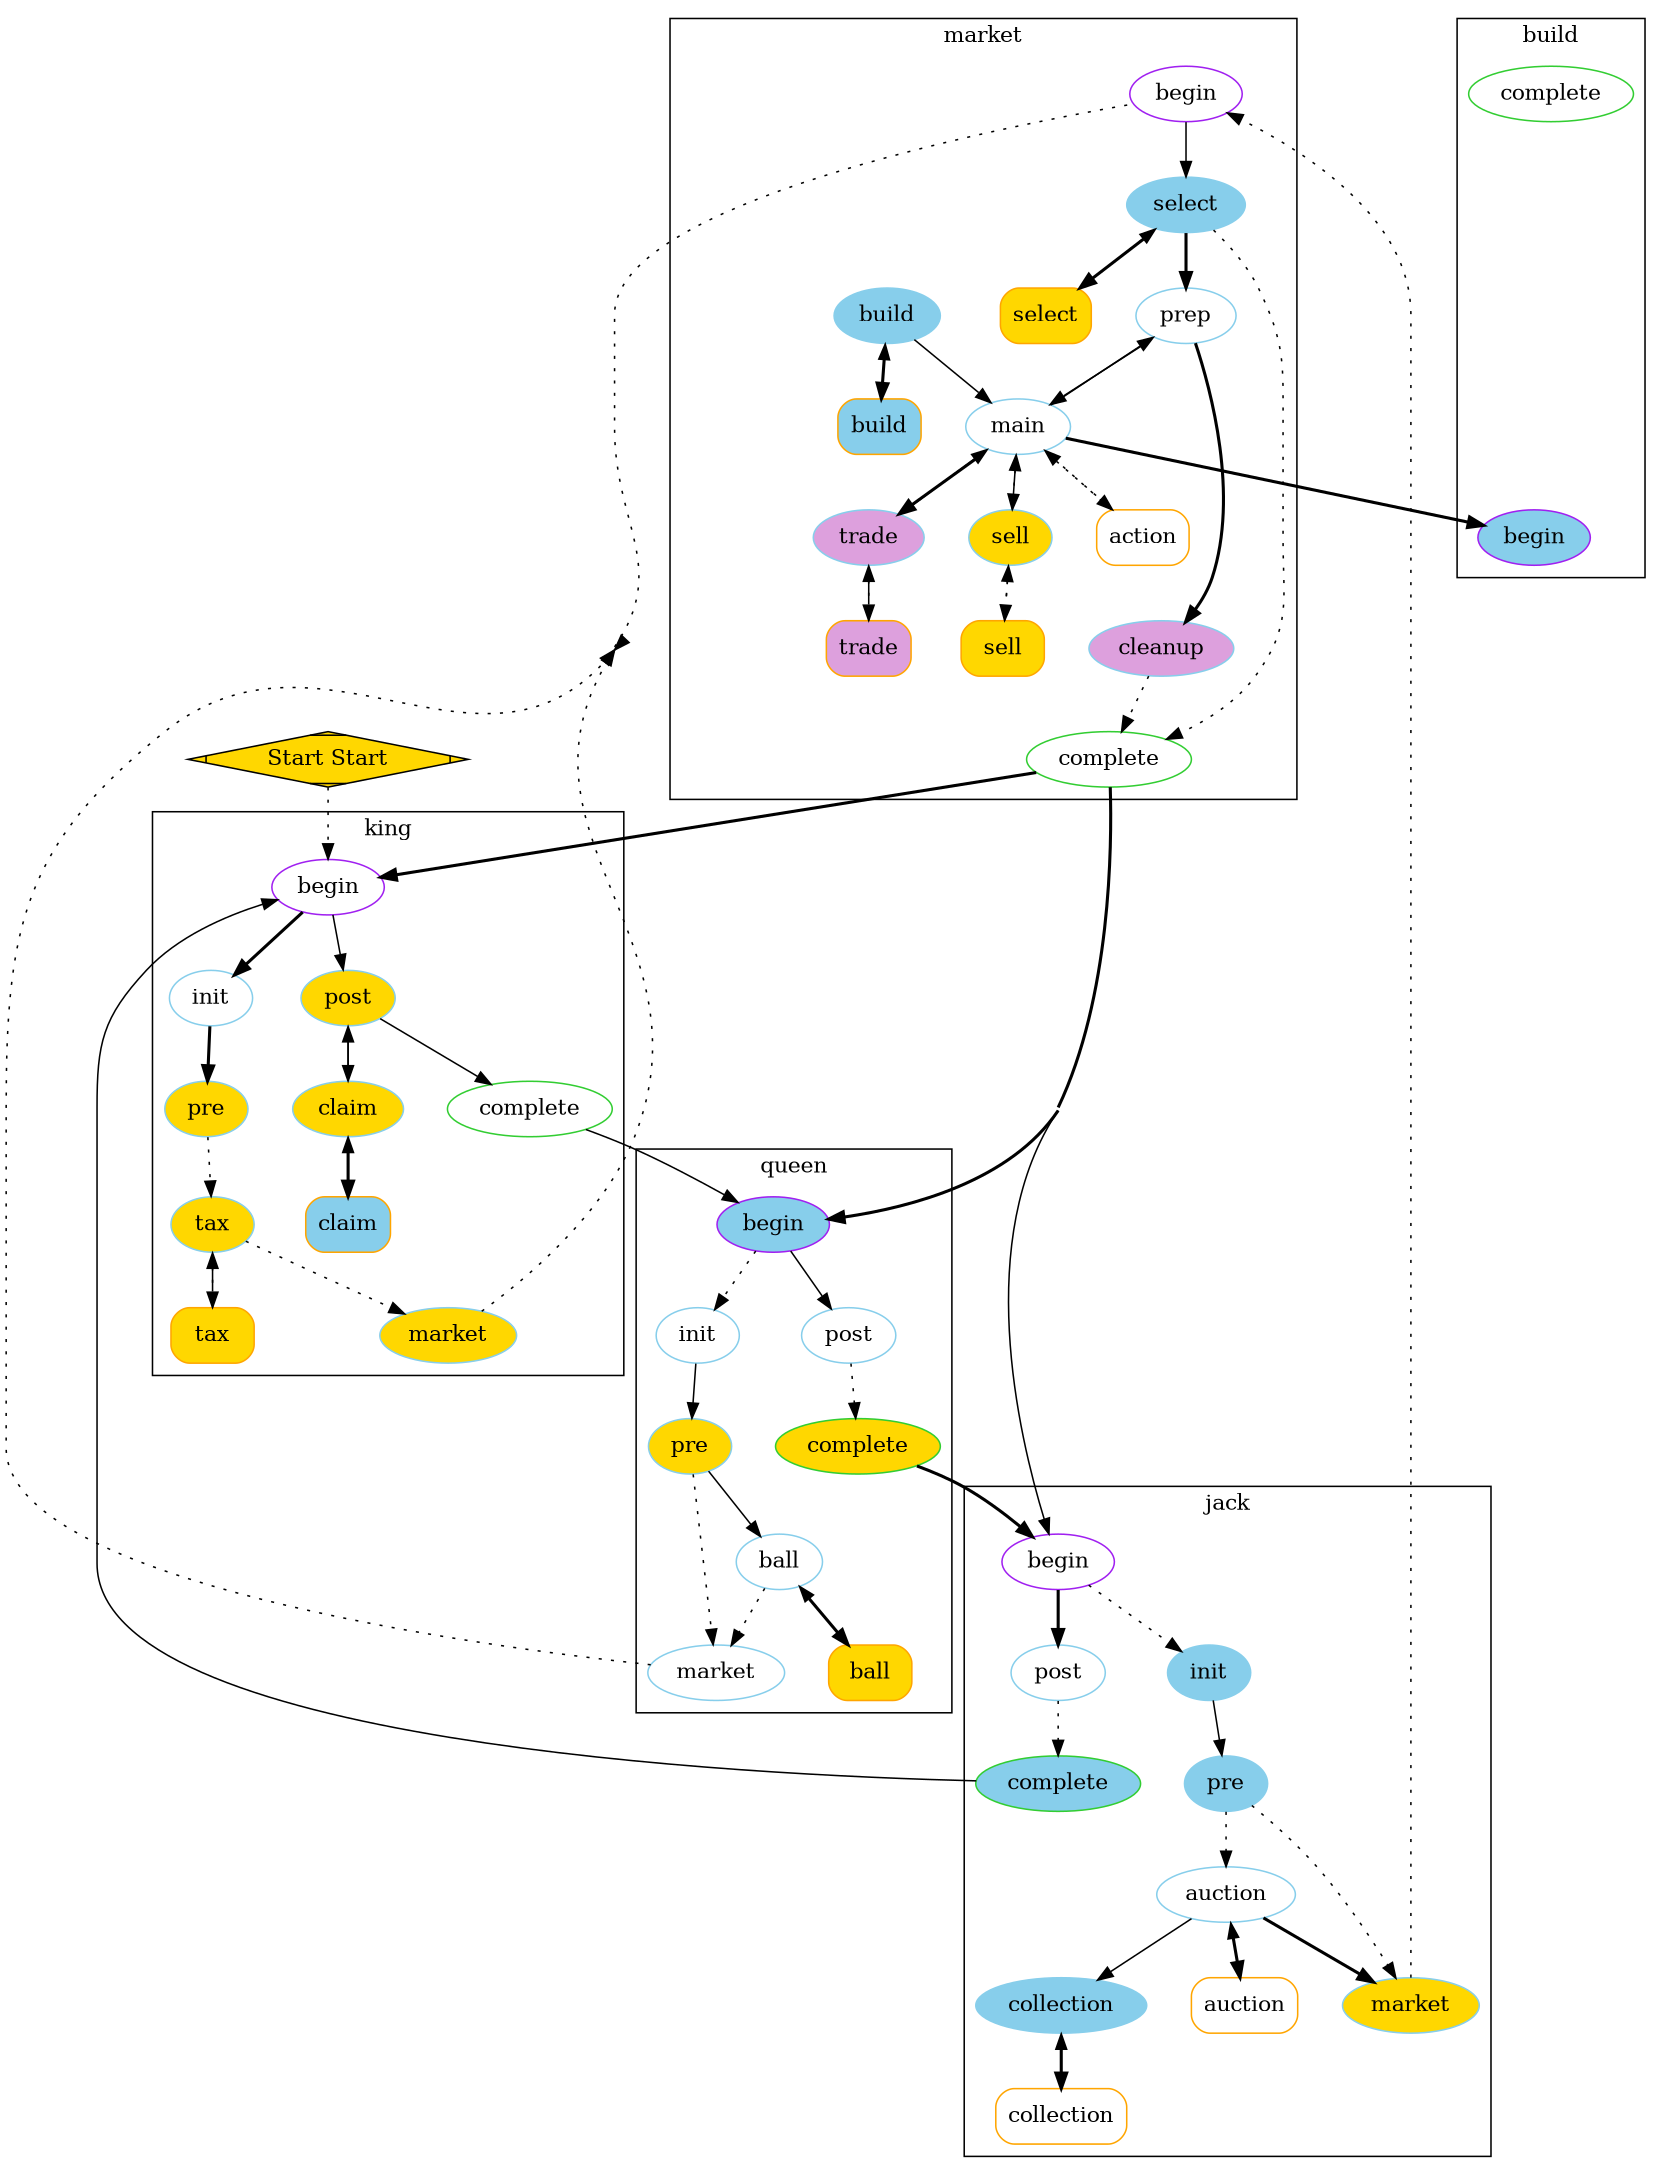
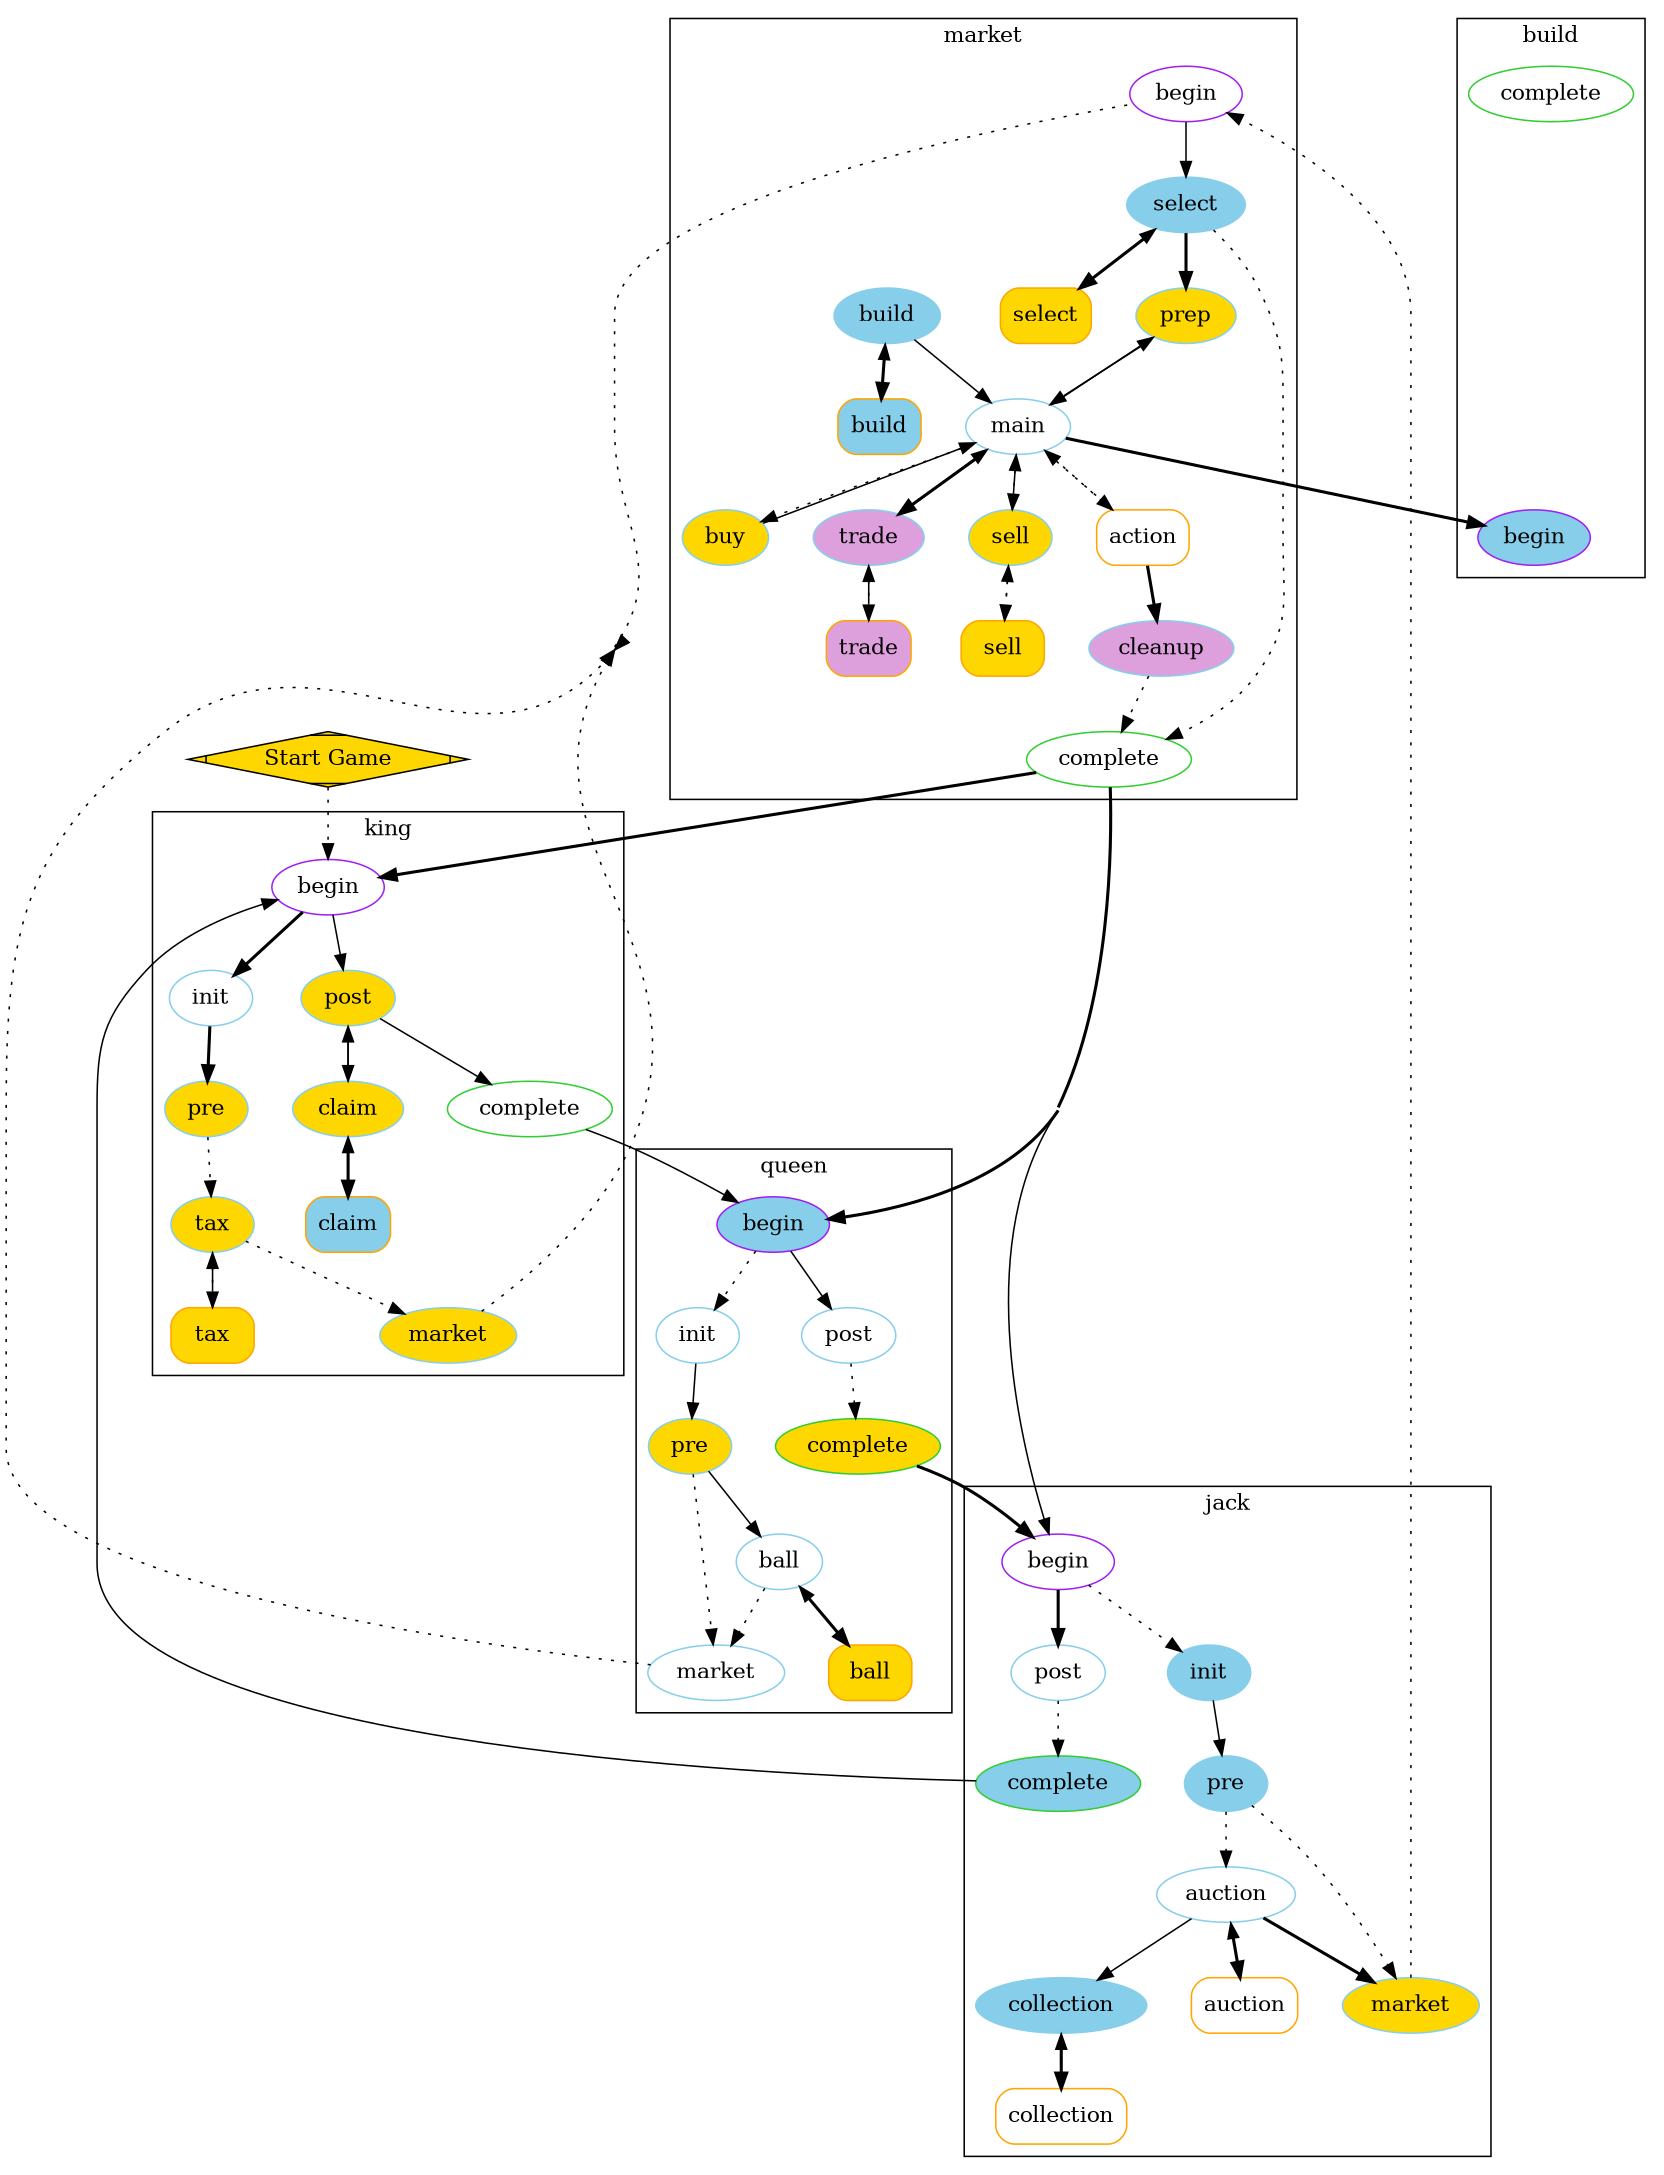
(1186, 316) -> (1186, 316)
(1223, 484) -> (1151, 585)
none -> (725, 538)
(328, 759) -> (328, 759)
